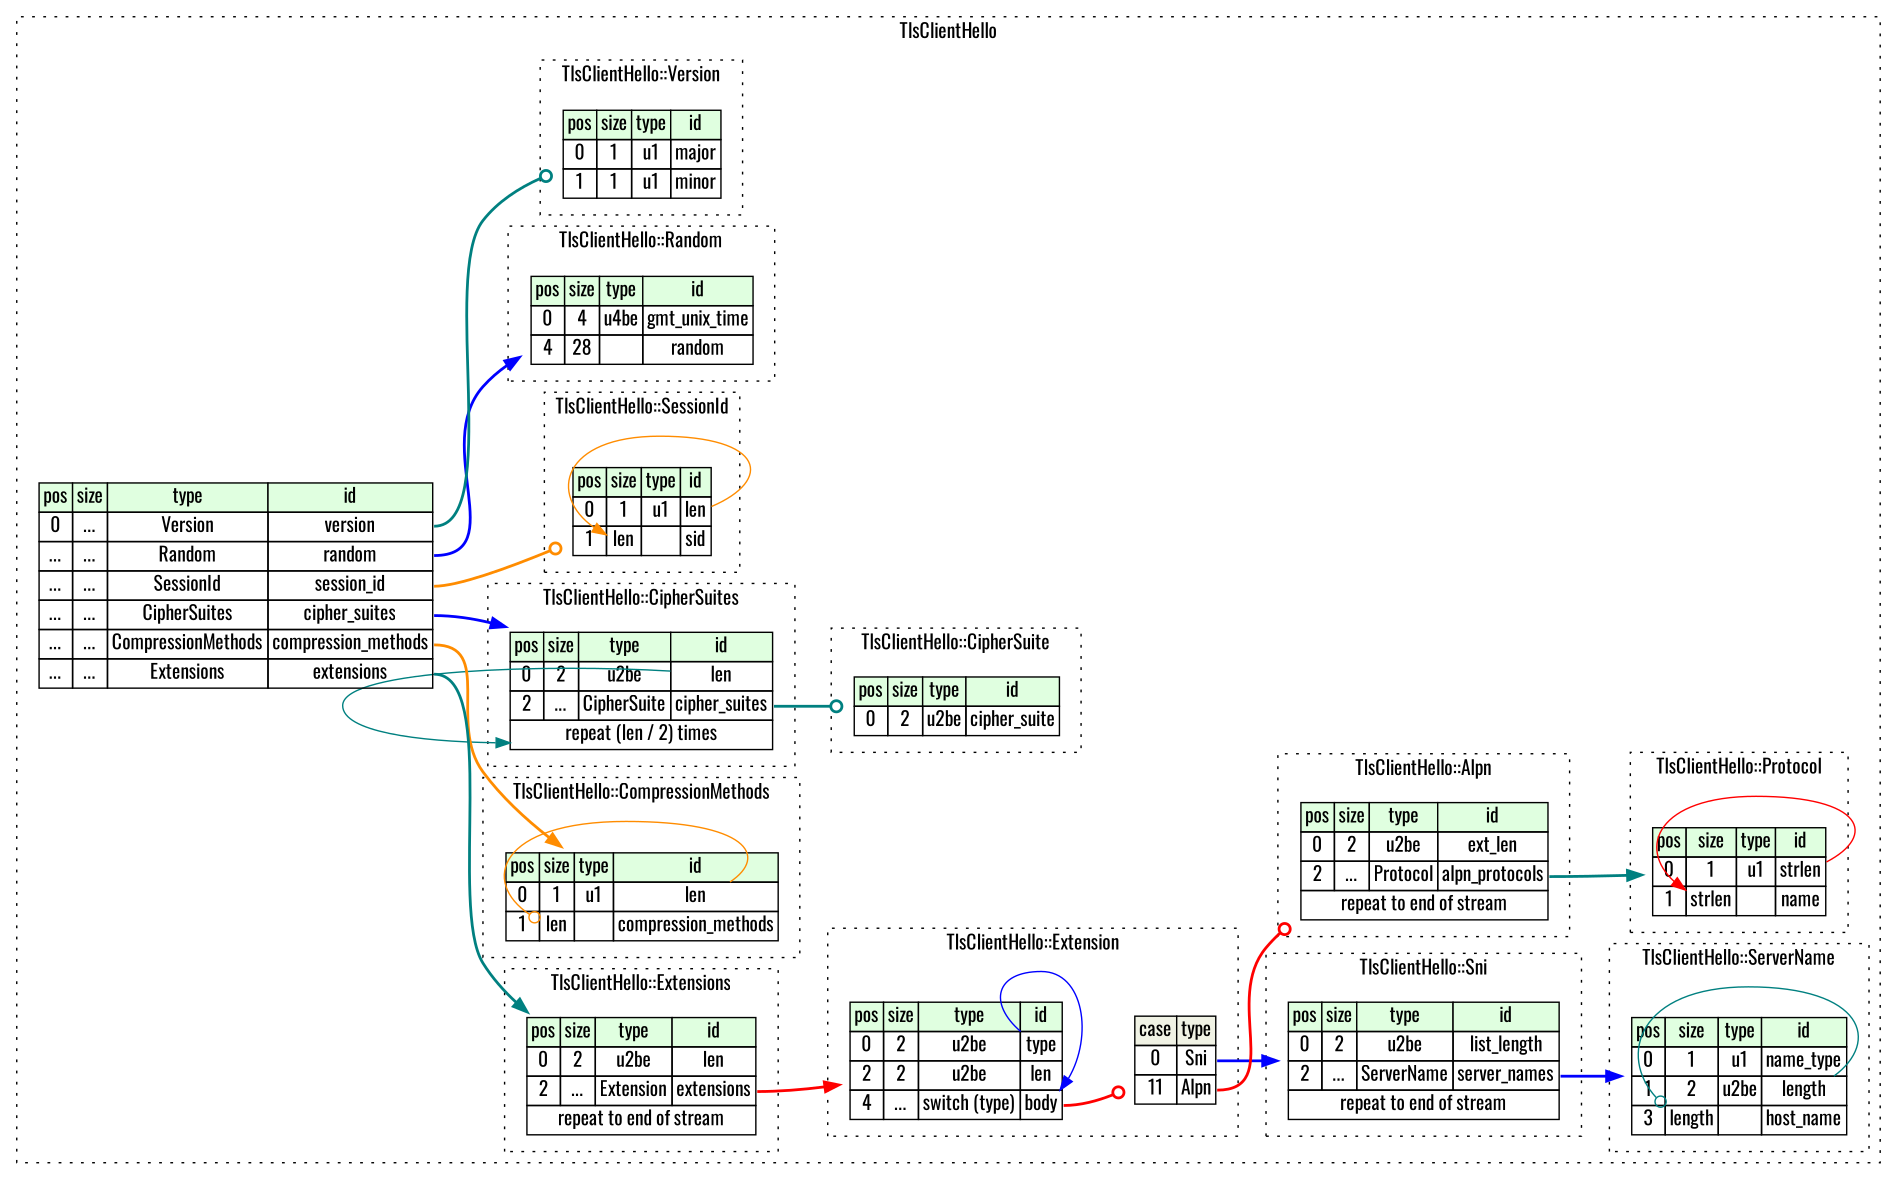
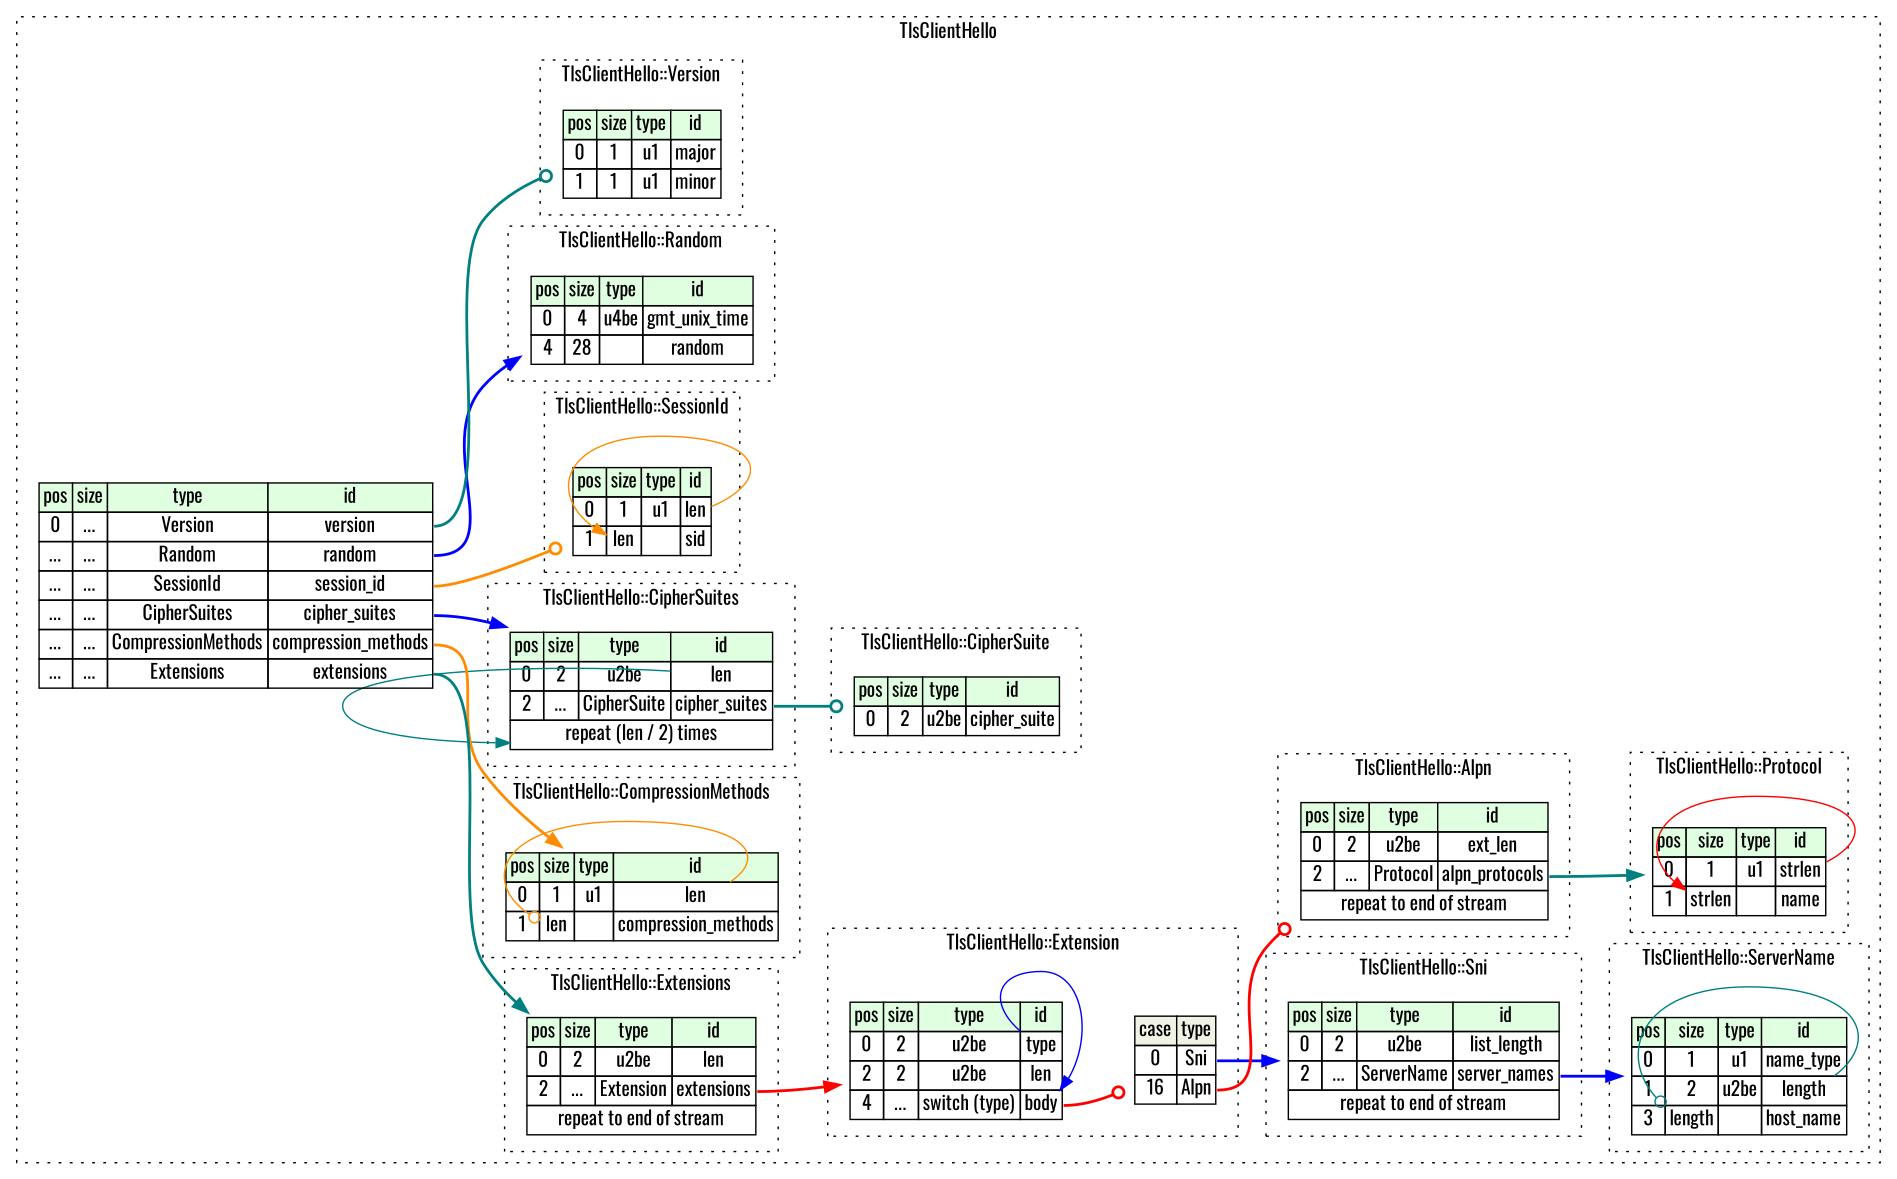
(1156, 1089) -> (1156, 1089)
